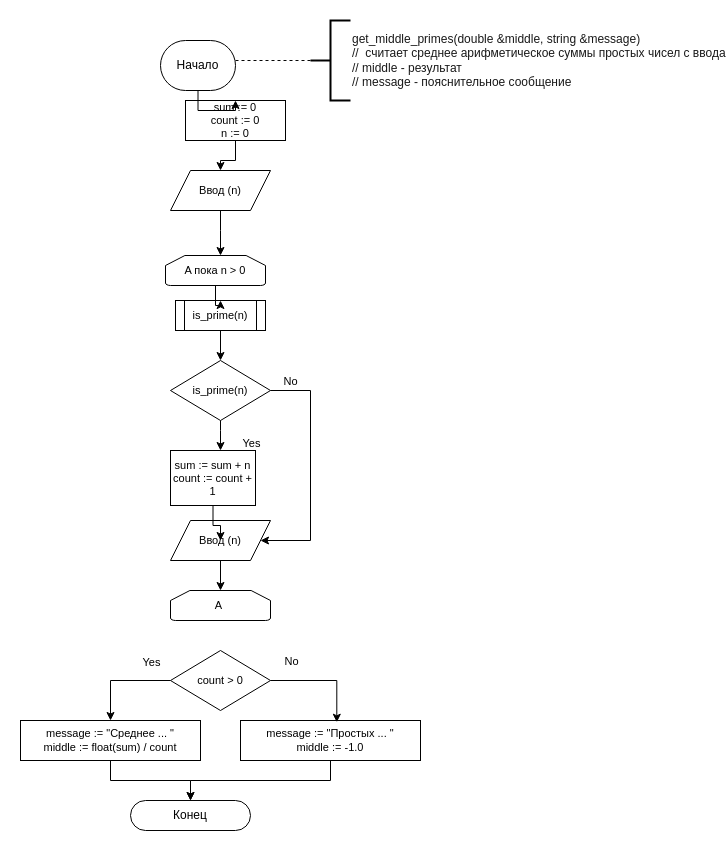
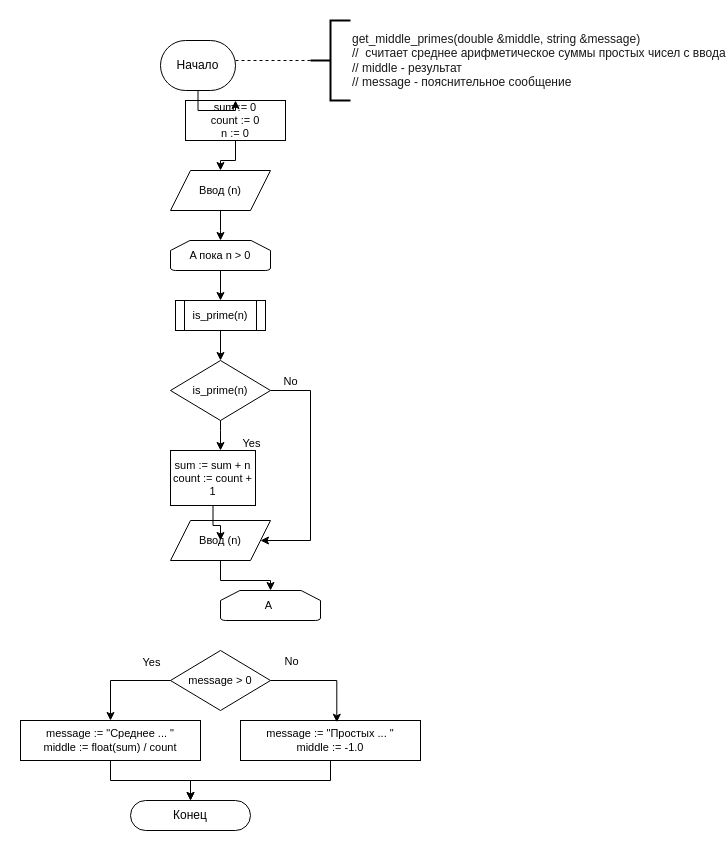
(216, 271) -> (221, 256)
(221, 606) -> (271, 606)
(221, 681) -> (221, 681)
